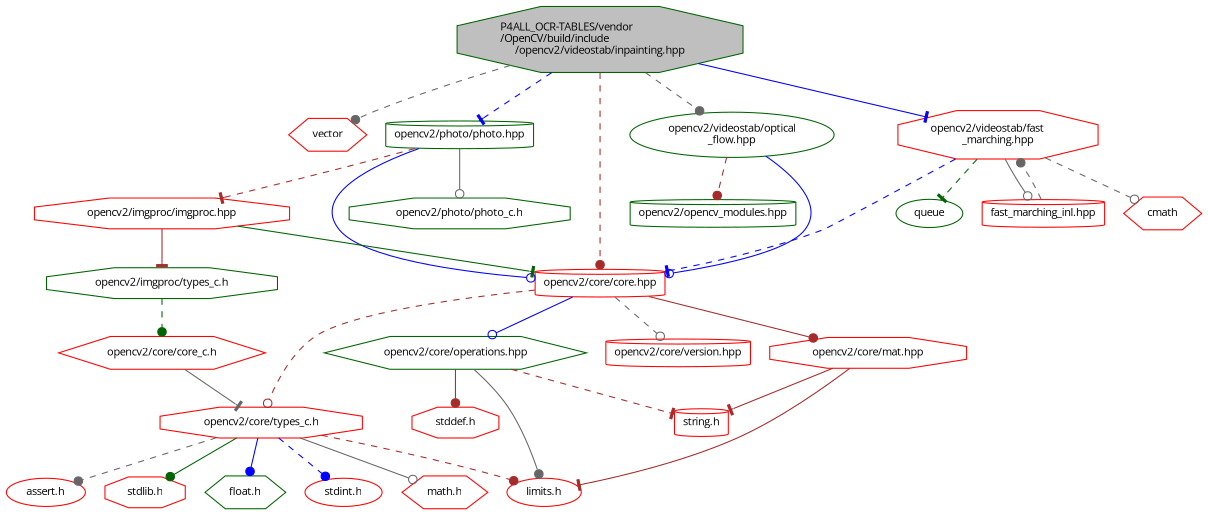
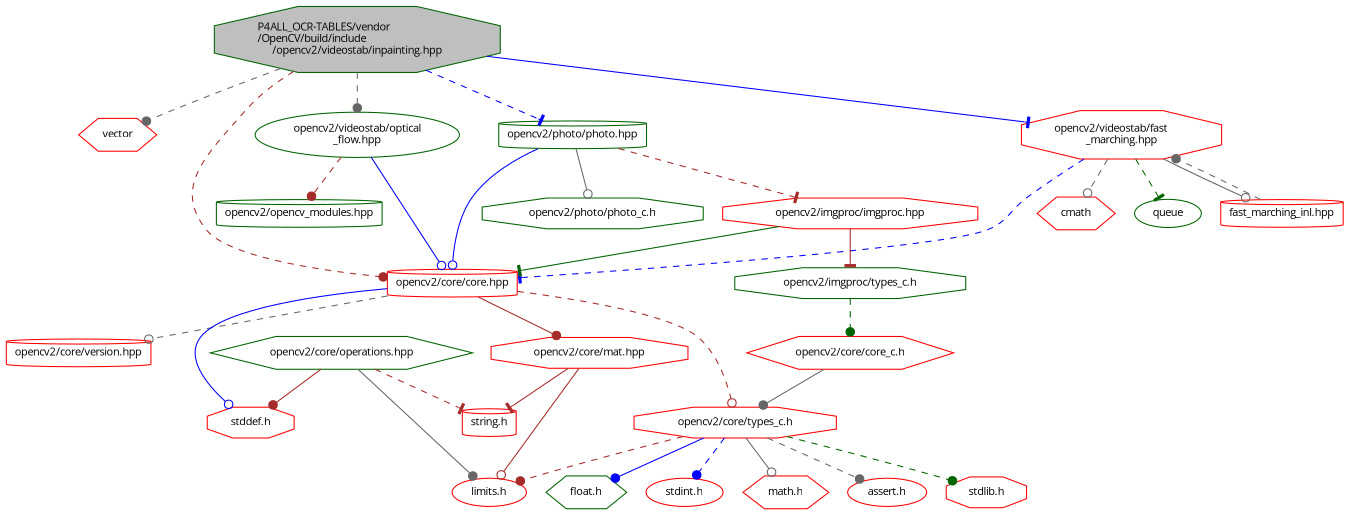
(534, 315) -> (254, 310)
(210, 387) -> (796, 386)
(724, 444) -> (541, 420)
(205, 456) -> (868, 457)
